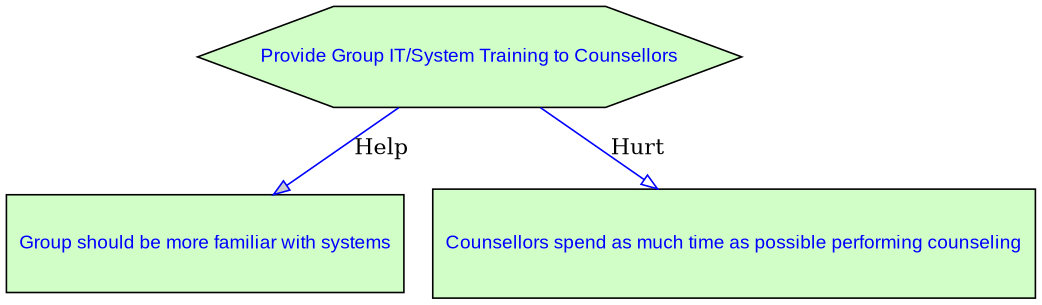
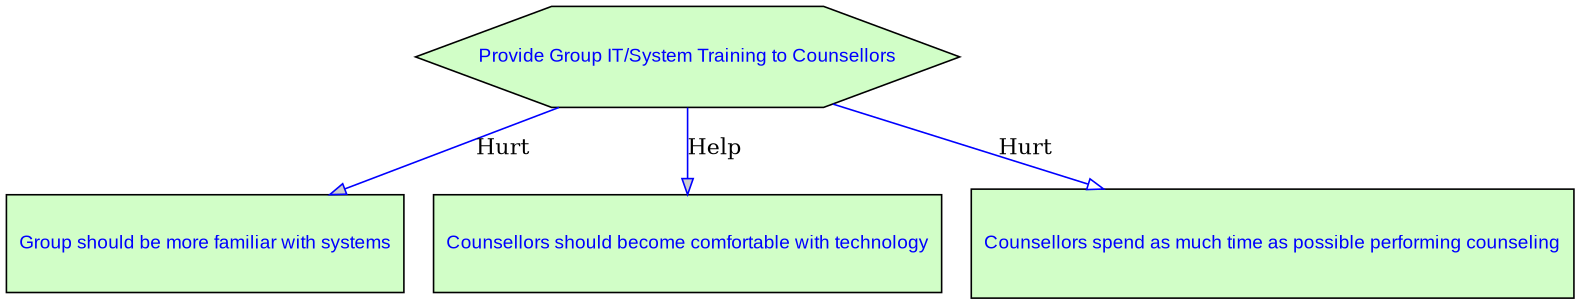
(381, 148) -> (503, 148)
none -> (688, 244)
